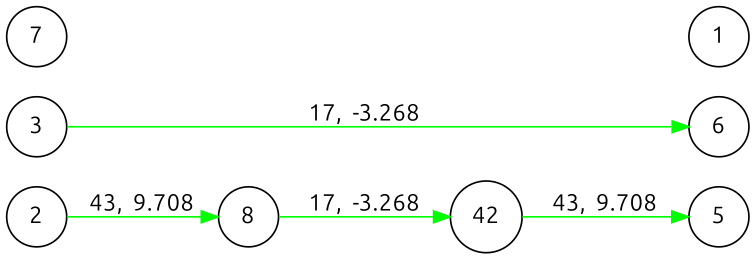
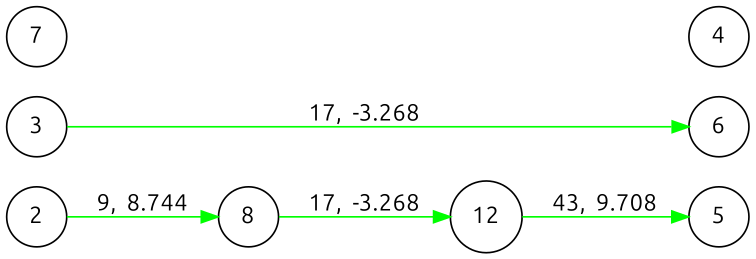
(719, 37) -> (719, 37)
(143, 204) -> (143, 204)
(486, 217) -> (486, 217)
